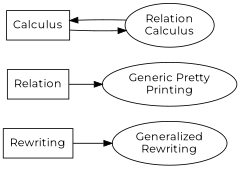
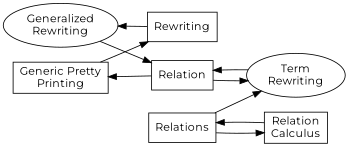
(38, 25) -> (182, 128)
(170, 25) -> (296, 128)
none -> (119, 49)
none -> (119, 55)
none -> (296, 75)
(170, 84) -> (61, 78)
